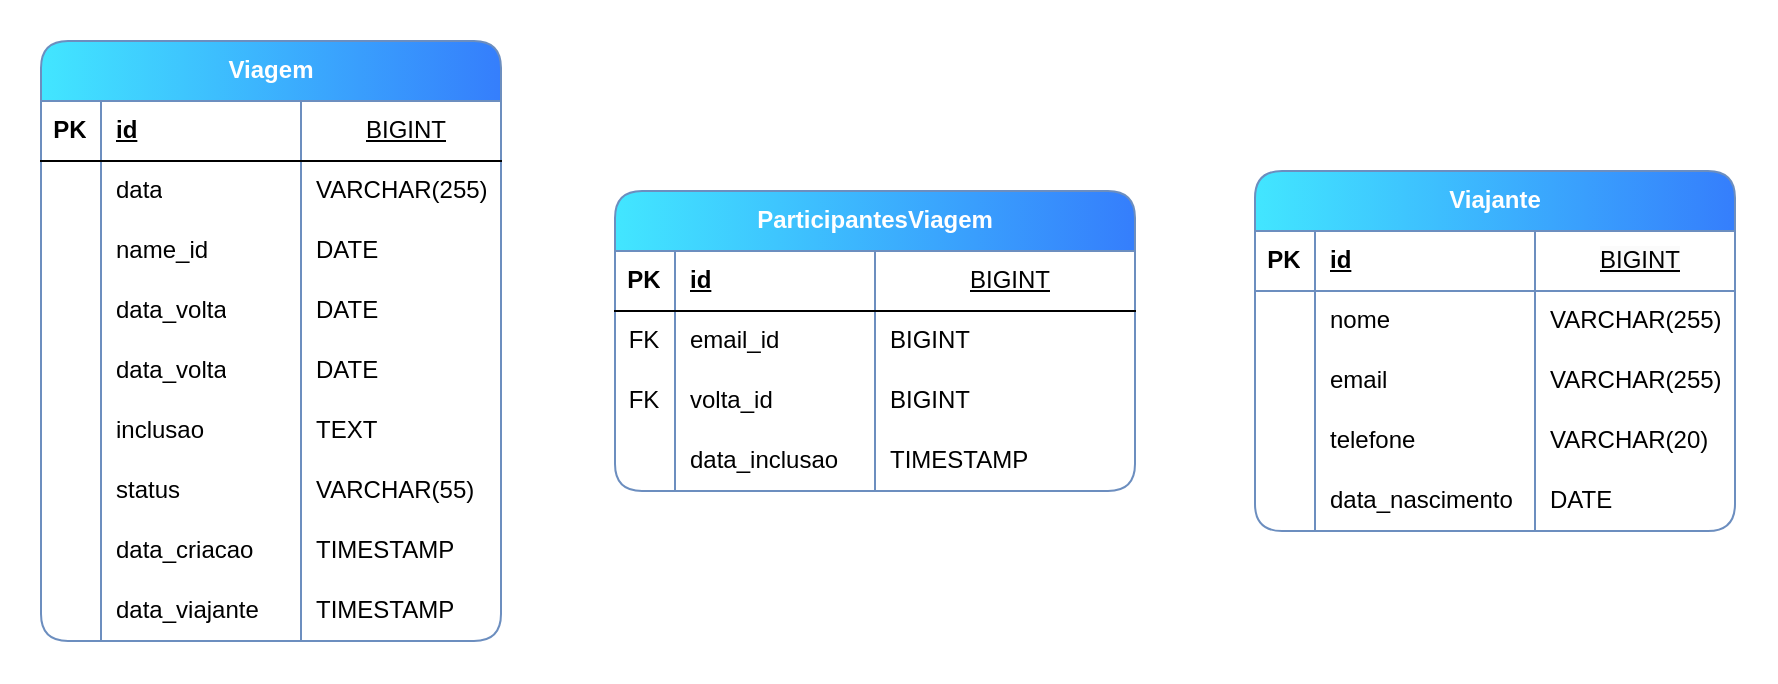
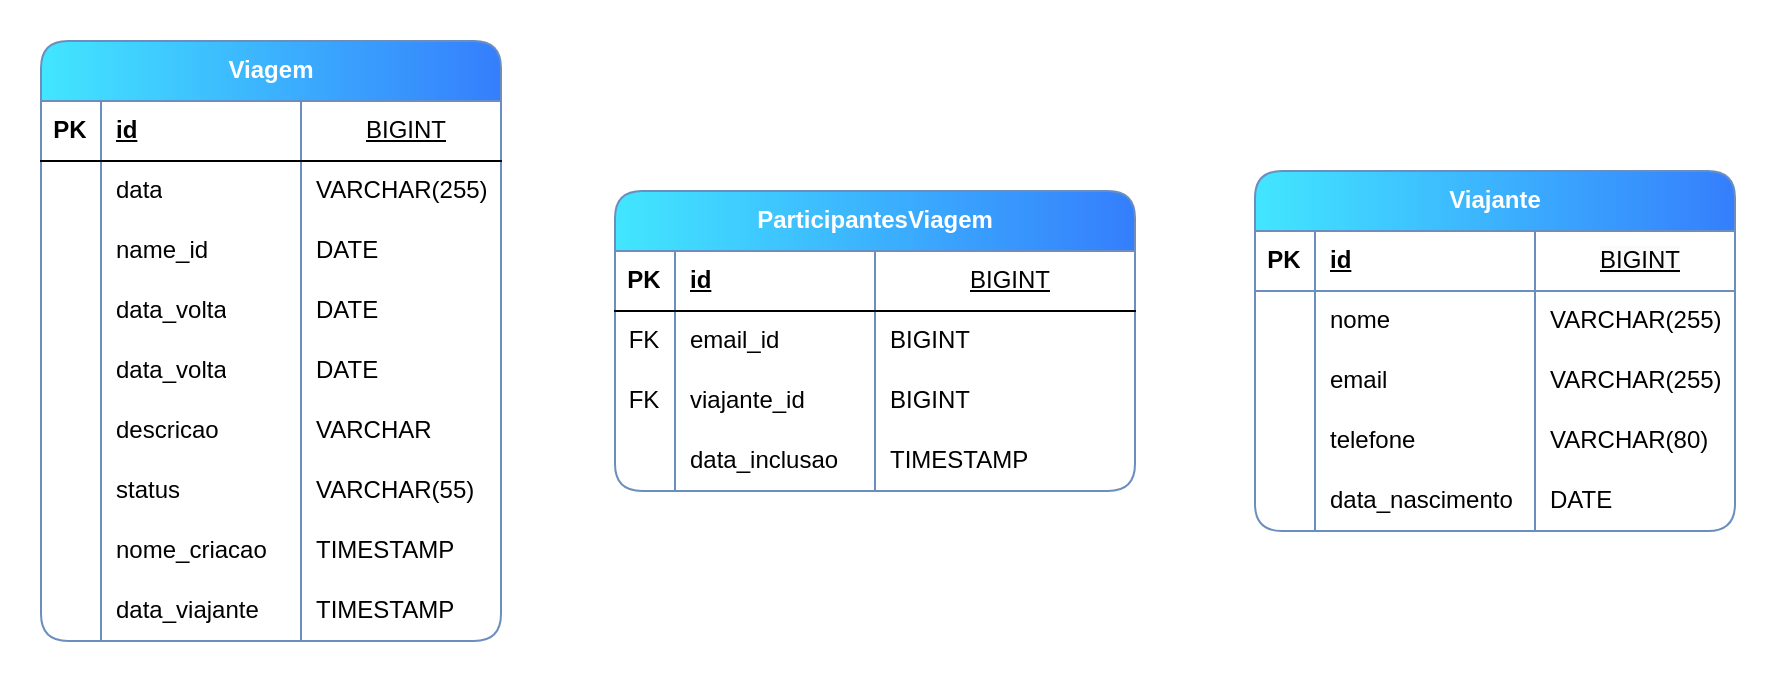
(739, 401) -> (759, 401)
(165, 431) -> (174, 431)
(344, 431) -> (364, 431)
(1625, 441) -> (1625, 441)
(195, 551) -> (195, 551)
